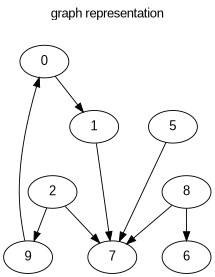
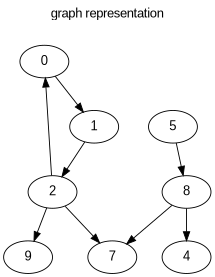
(21, 163) -> (49, 131)
(103, 187) -> (76, 156)
(145, 188) -> (179, 155)
(187, 257) -> (187, 257)
